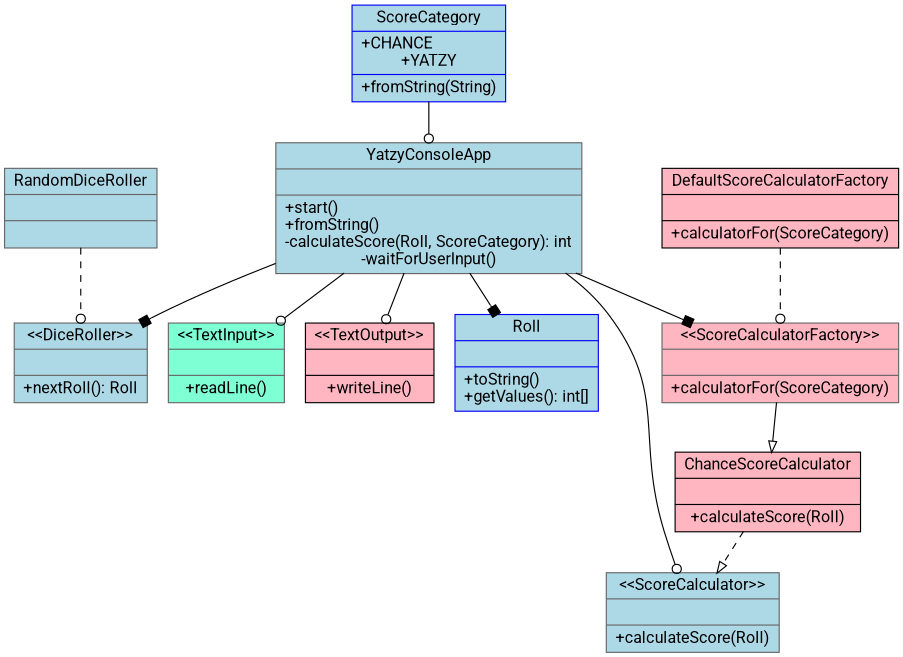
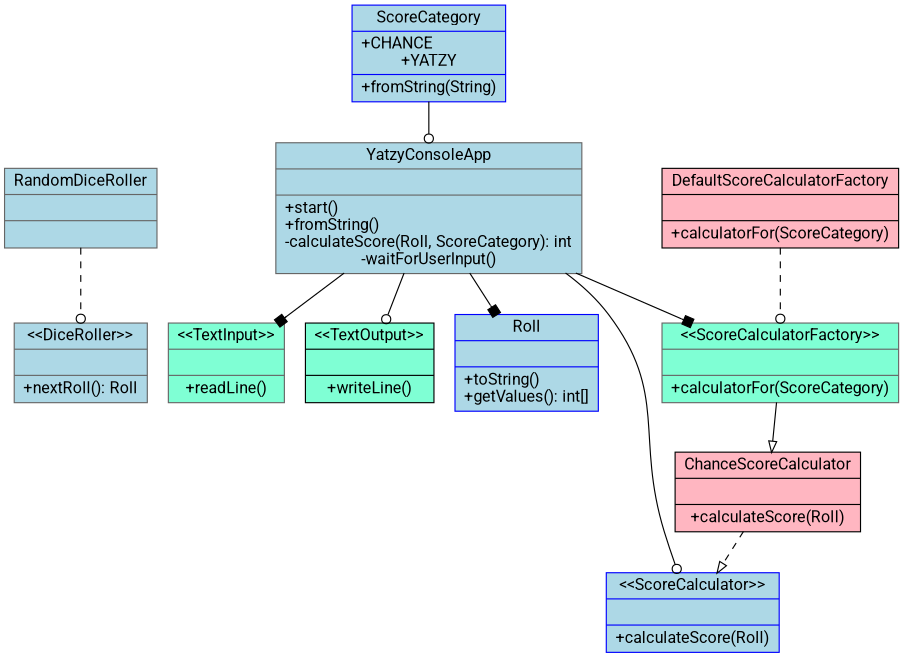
(213, 289) -> none
(314, 296) -> (314, 296)
(370, 363) -> (370, 363)
(780, 363) -> (780, 363)
(693, 613) -> (693, 613)
